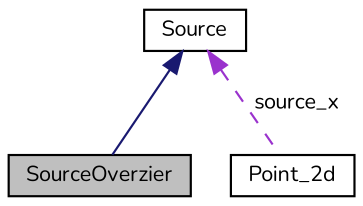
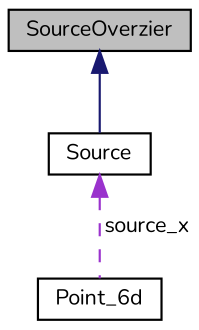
(141, 112) -> (100, 103)
(293, 176) -> (100, 299)
